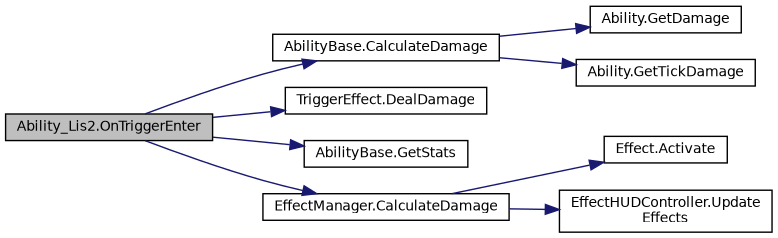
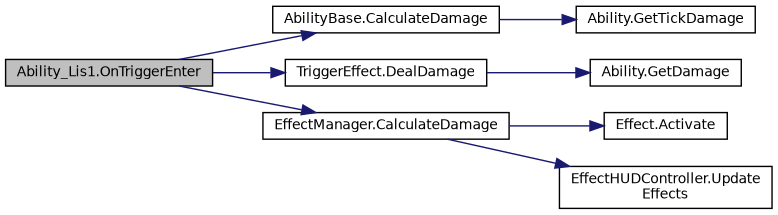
(538, 32) -> (531, 73)
(109, 127) -> (109, 73)
(386, 154) -> none
